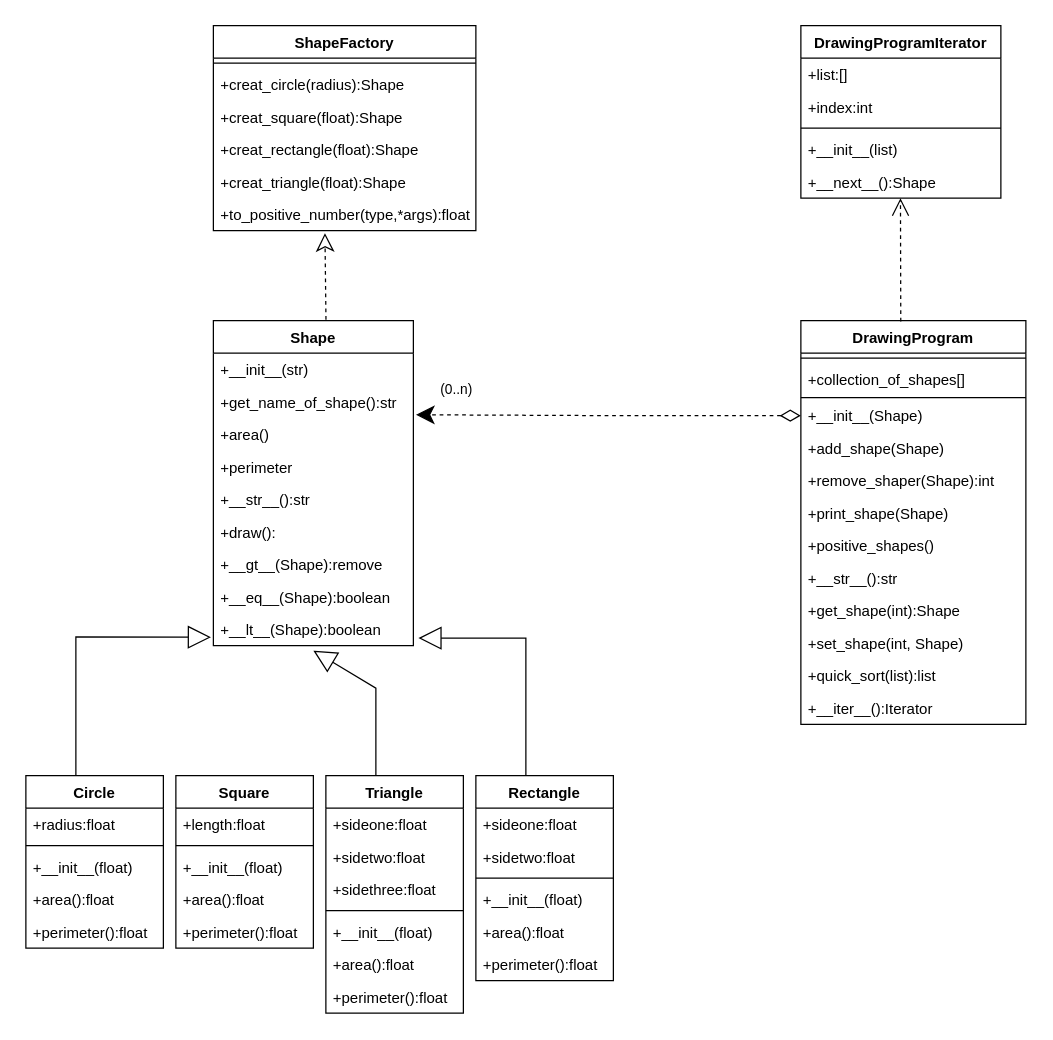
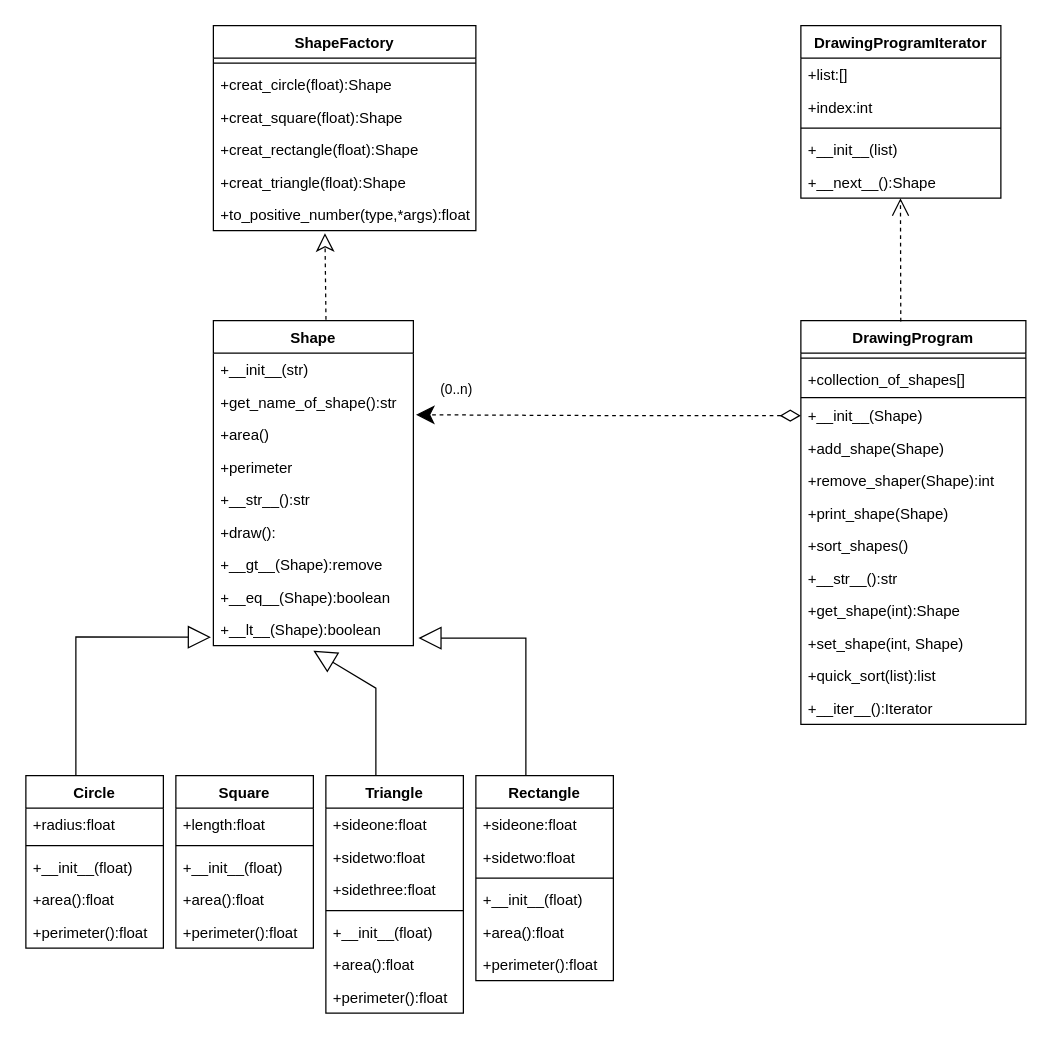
(326, 85) -> (321, 85)
(879, 546) -> (866, 546)
